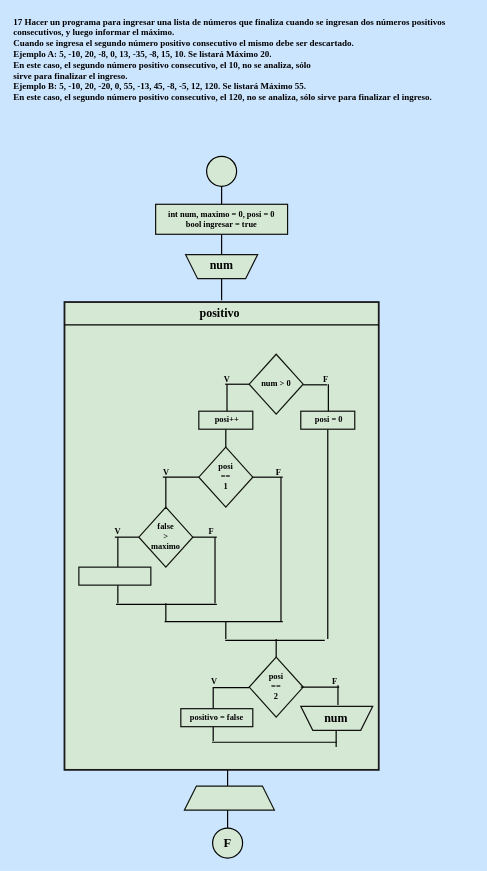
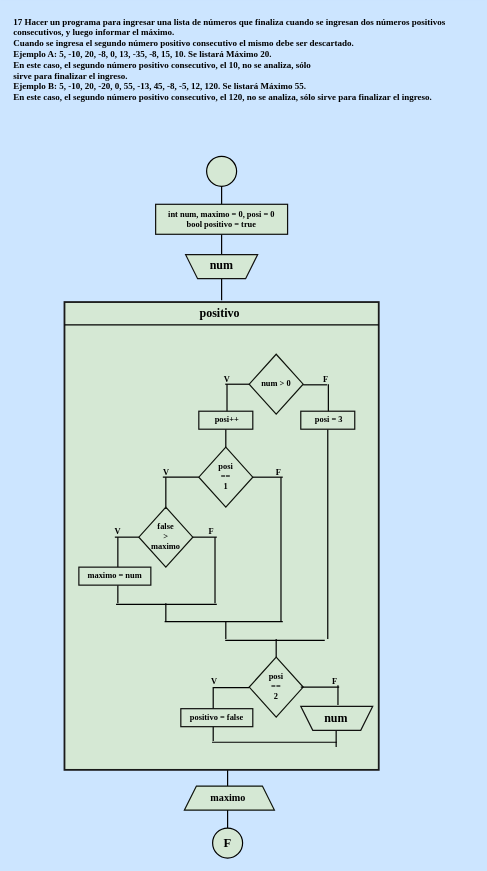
(222, 219) -> (222, 219)
(329, 420) -> (329, 420)
none -> (115, 576)
none -> (228, 798)
